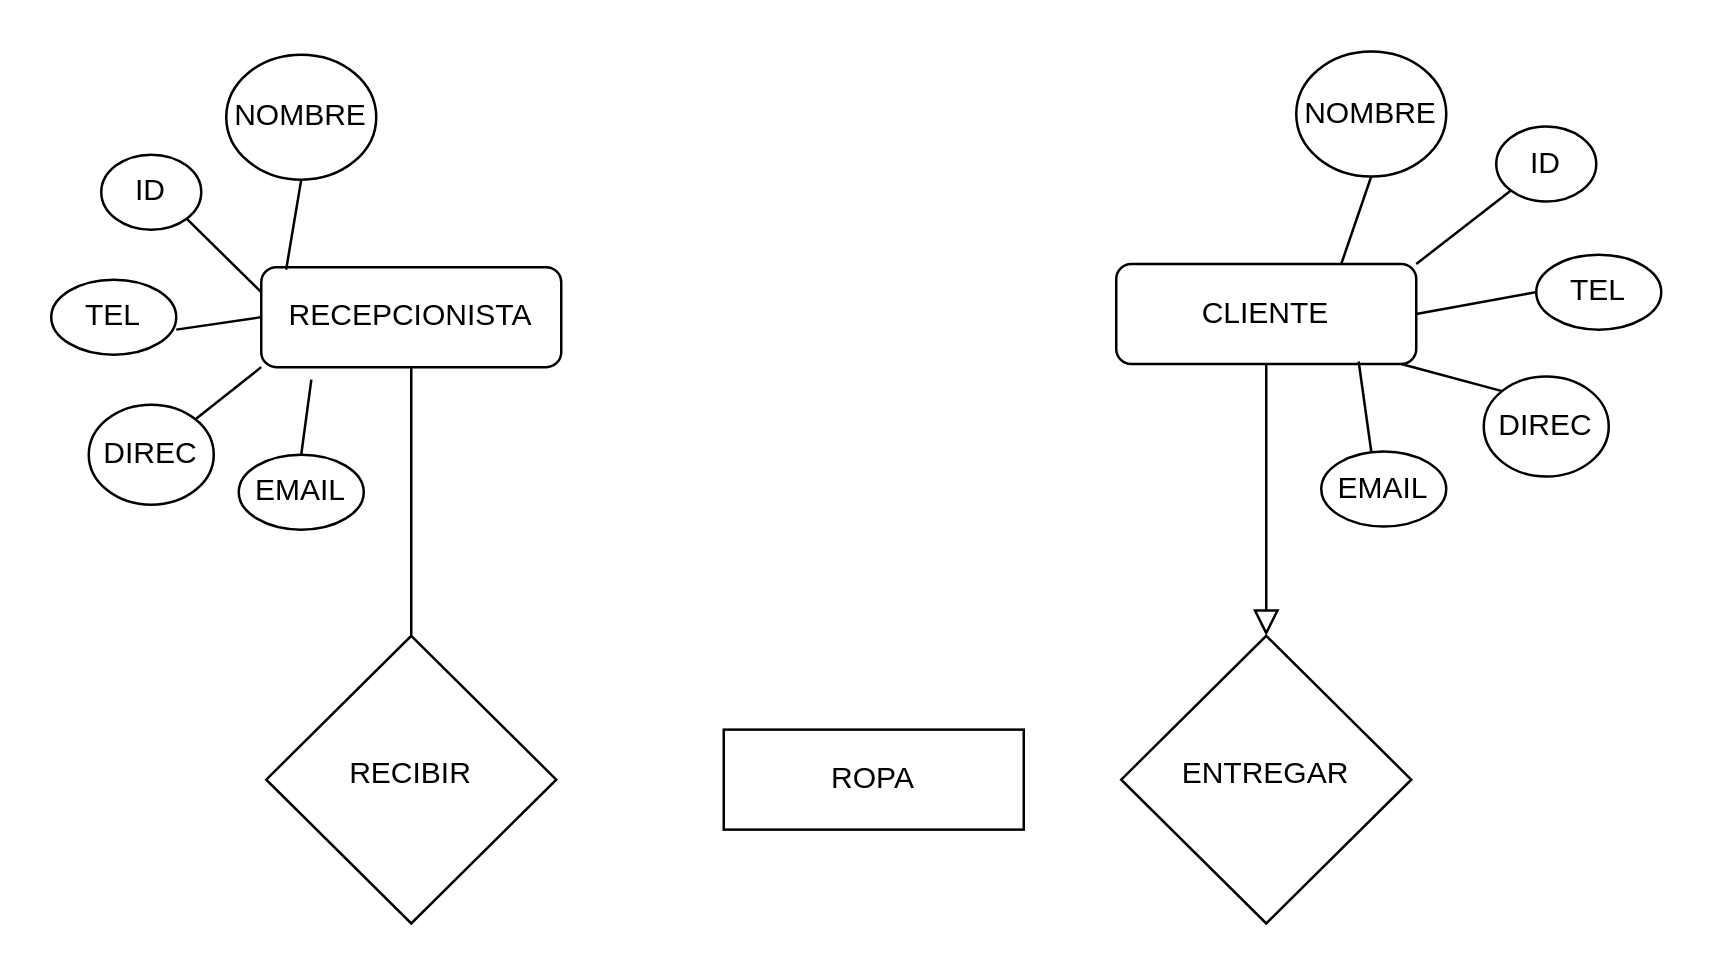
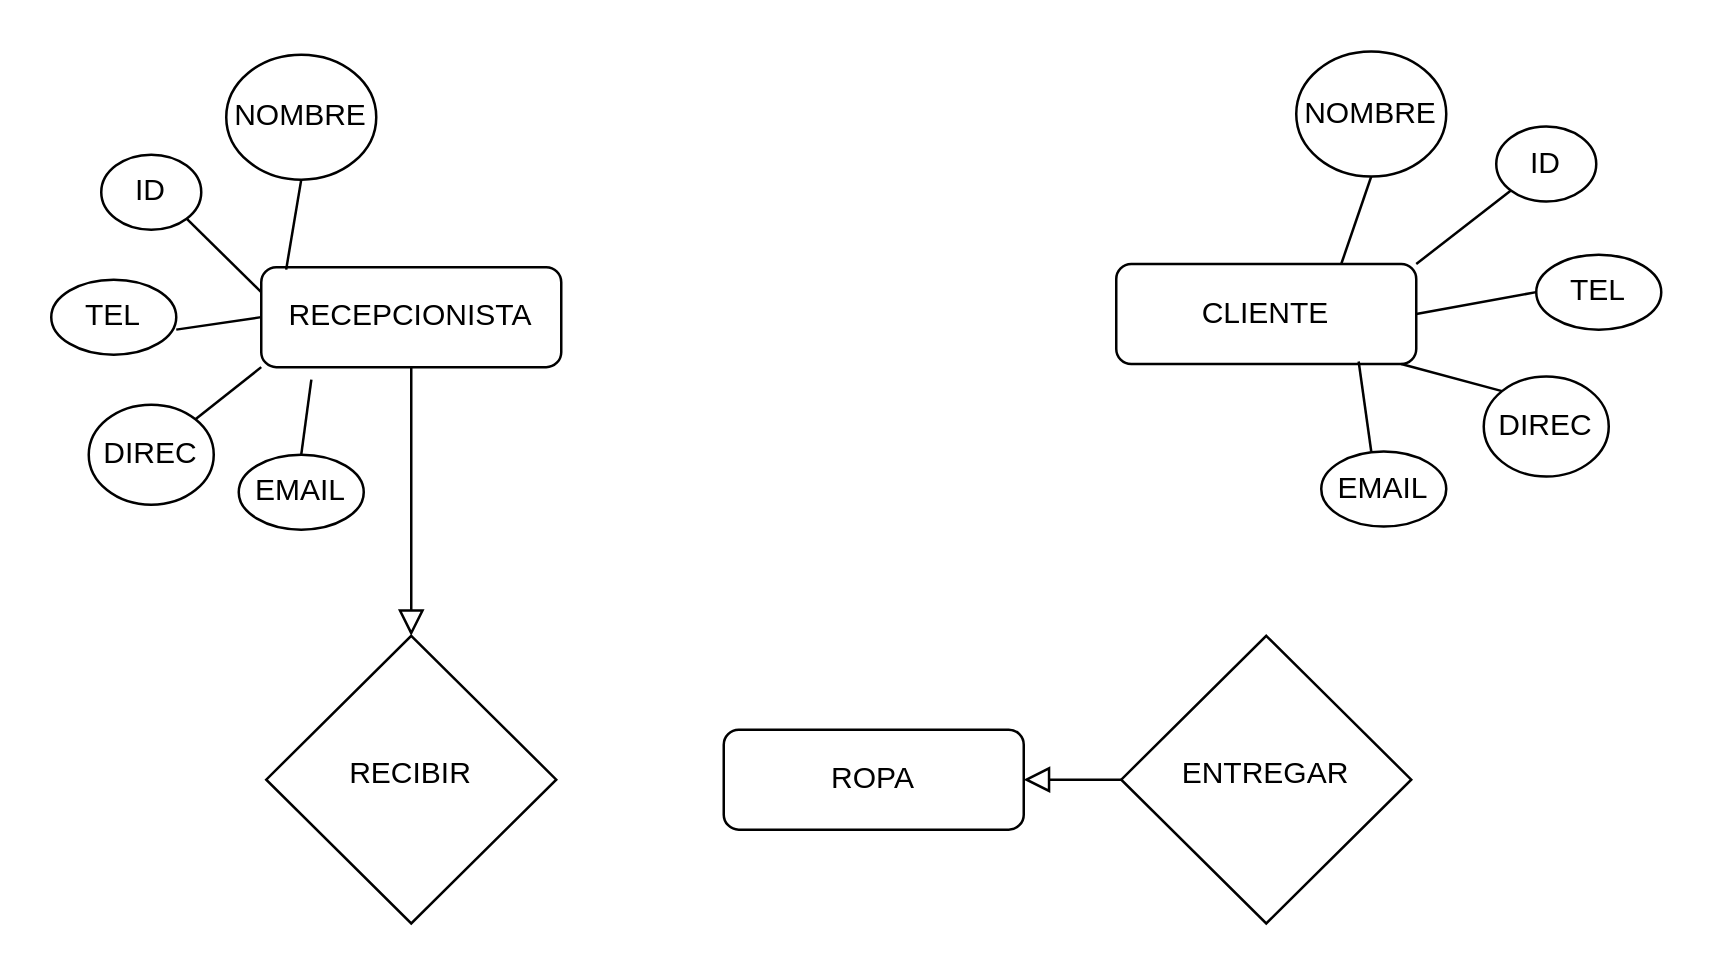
(1266, 487) -> none
(411, 620) -> (411, 608)
(874, 779) -> (874, 779)
none -> (1085, 779)
